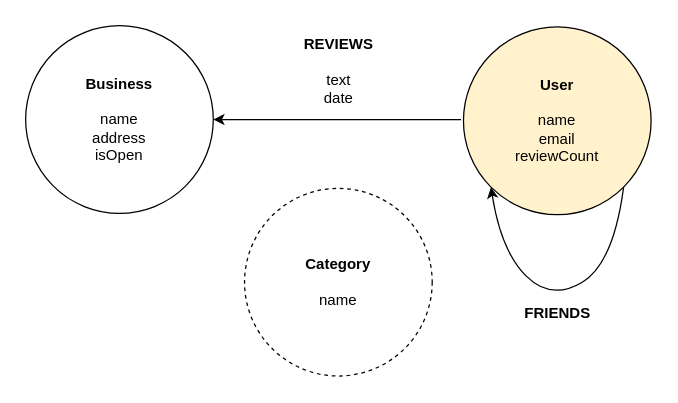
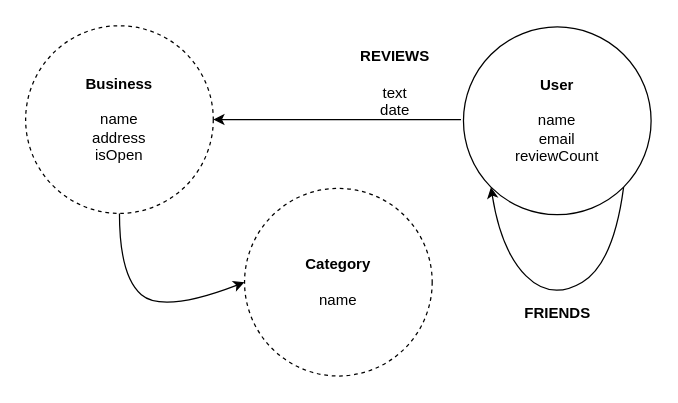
(338, 71) -> (394, 83)
(119, 119) -> (119, 119)
(557, 121) -> (557, 121)
none -> (148, 298)
